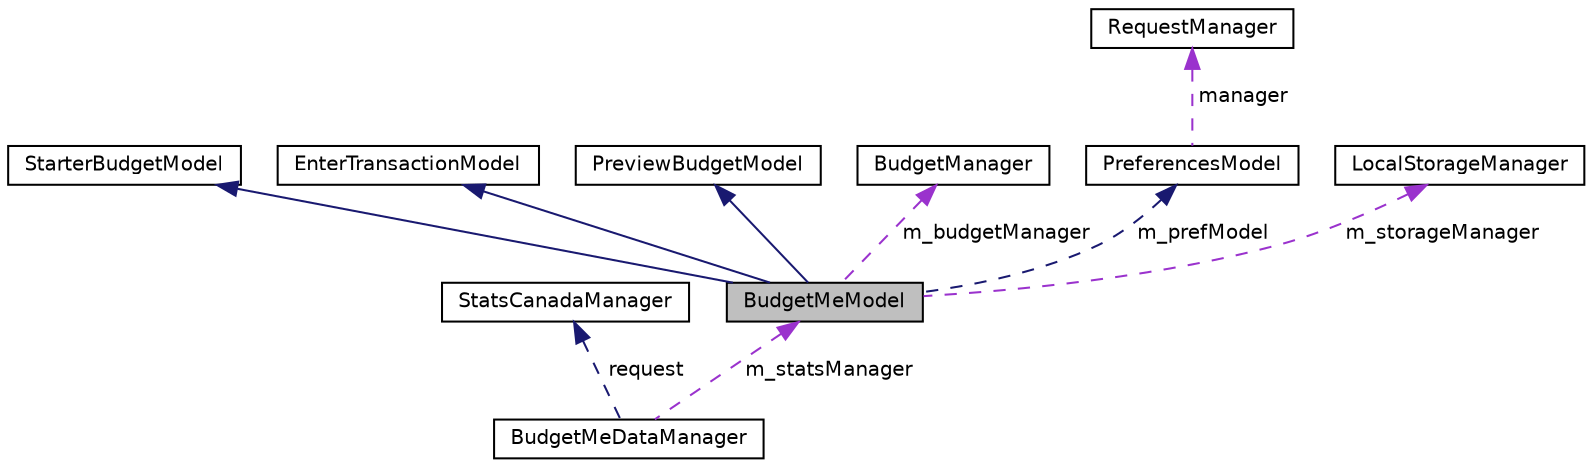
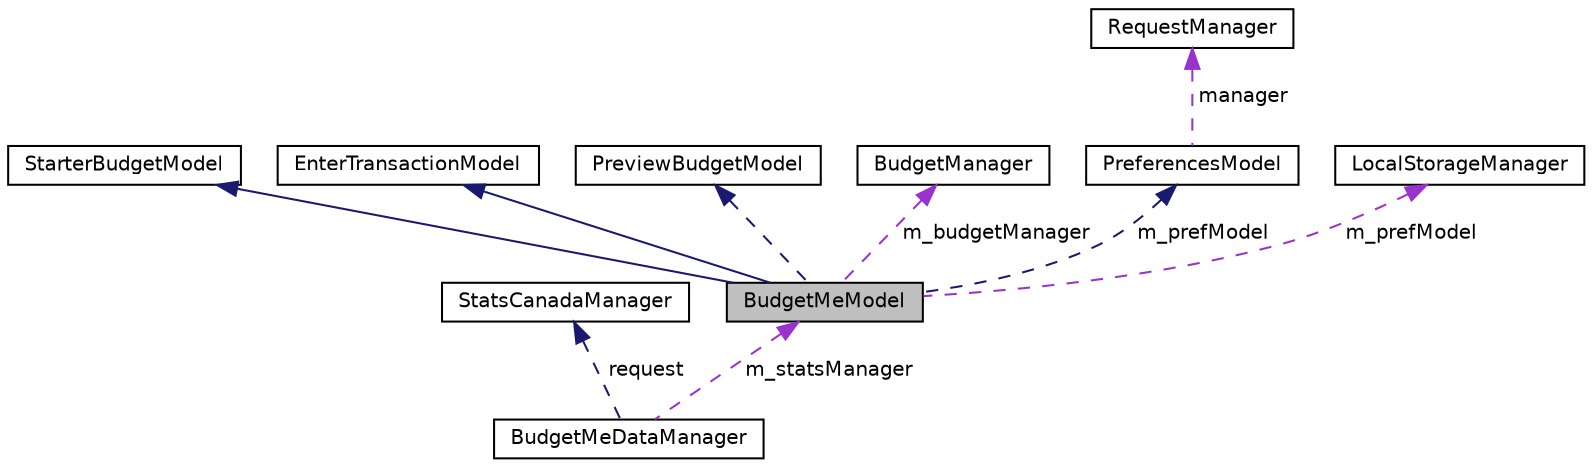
(1439, 234) -> (1409, 234)
(769, 241) -> (769, 241)
